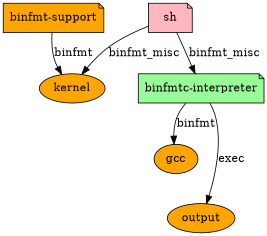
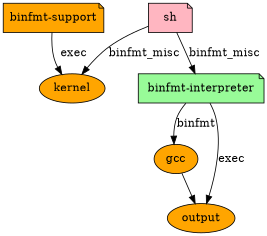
(74, 53) -> (74, 53)
(201, 88) -> (201, 88)
none -> (187, 185)
